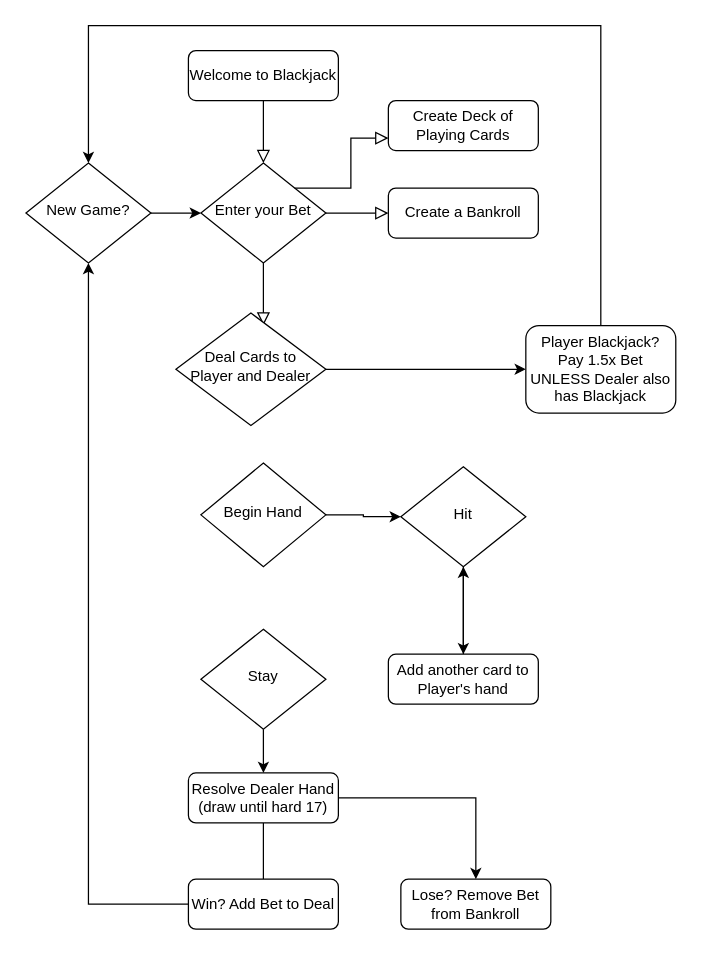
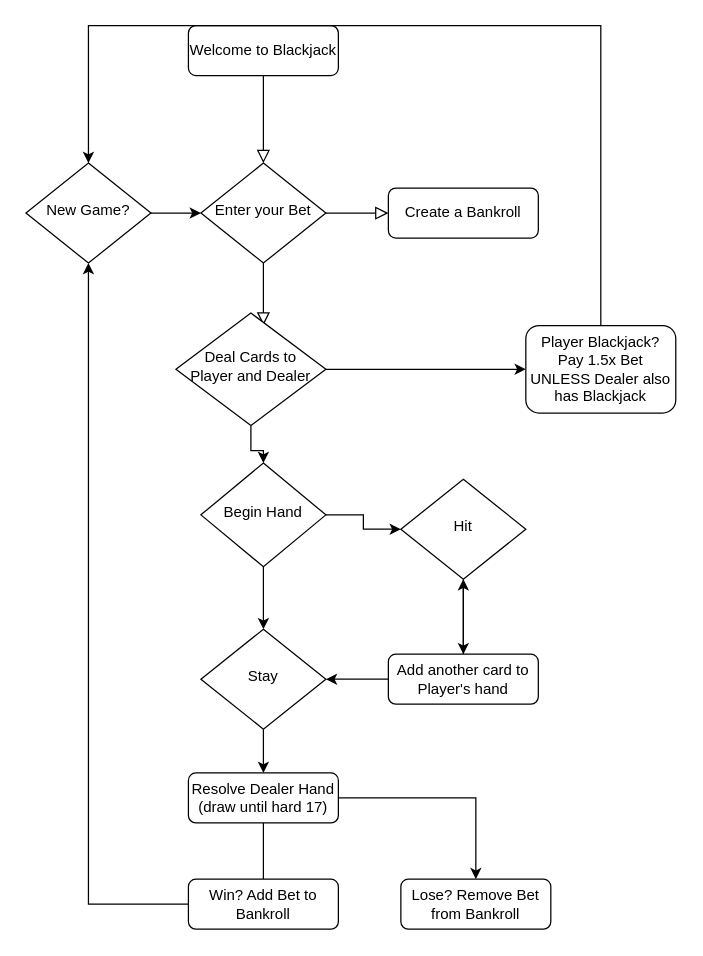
(263, 76) -> (263, 51)
(463, 126) -> none
(351, 179) -> none
none -> (251, 446)
(463, 517) -> (463, 529)
none -> (263, 594)
none -> (361, 679)
(263, 904) -> (263, 904)
